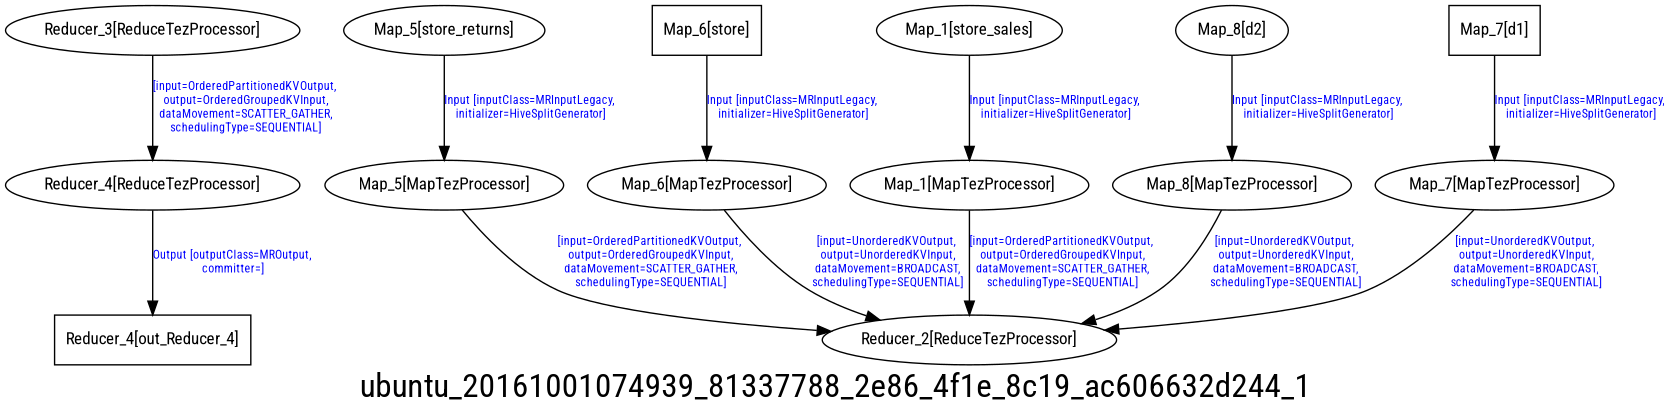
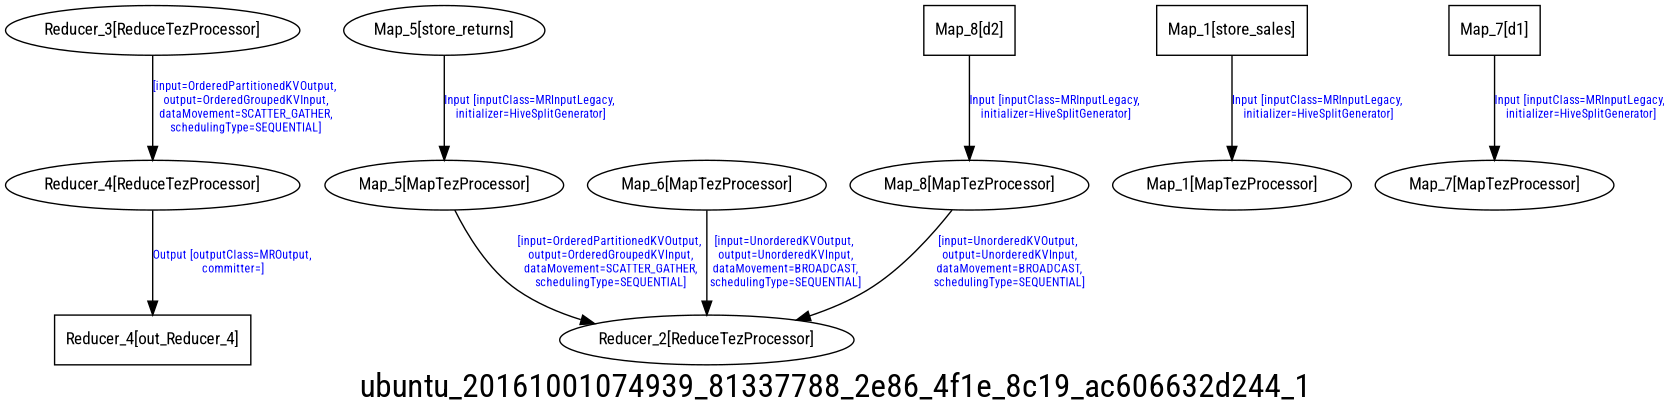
(707, 30) -> none
(969, 30) -> (1232, 30)
(1232, 30) -> (969, 30)
(969, 256) -> none
(1311, 306) -> none
